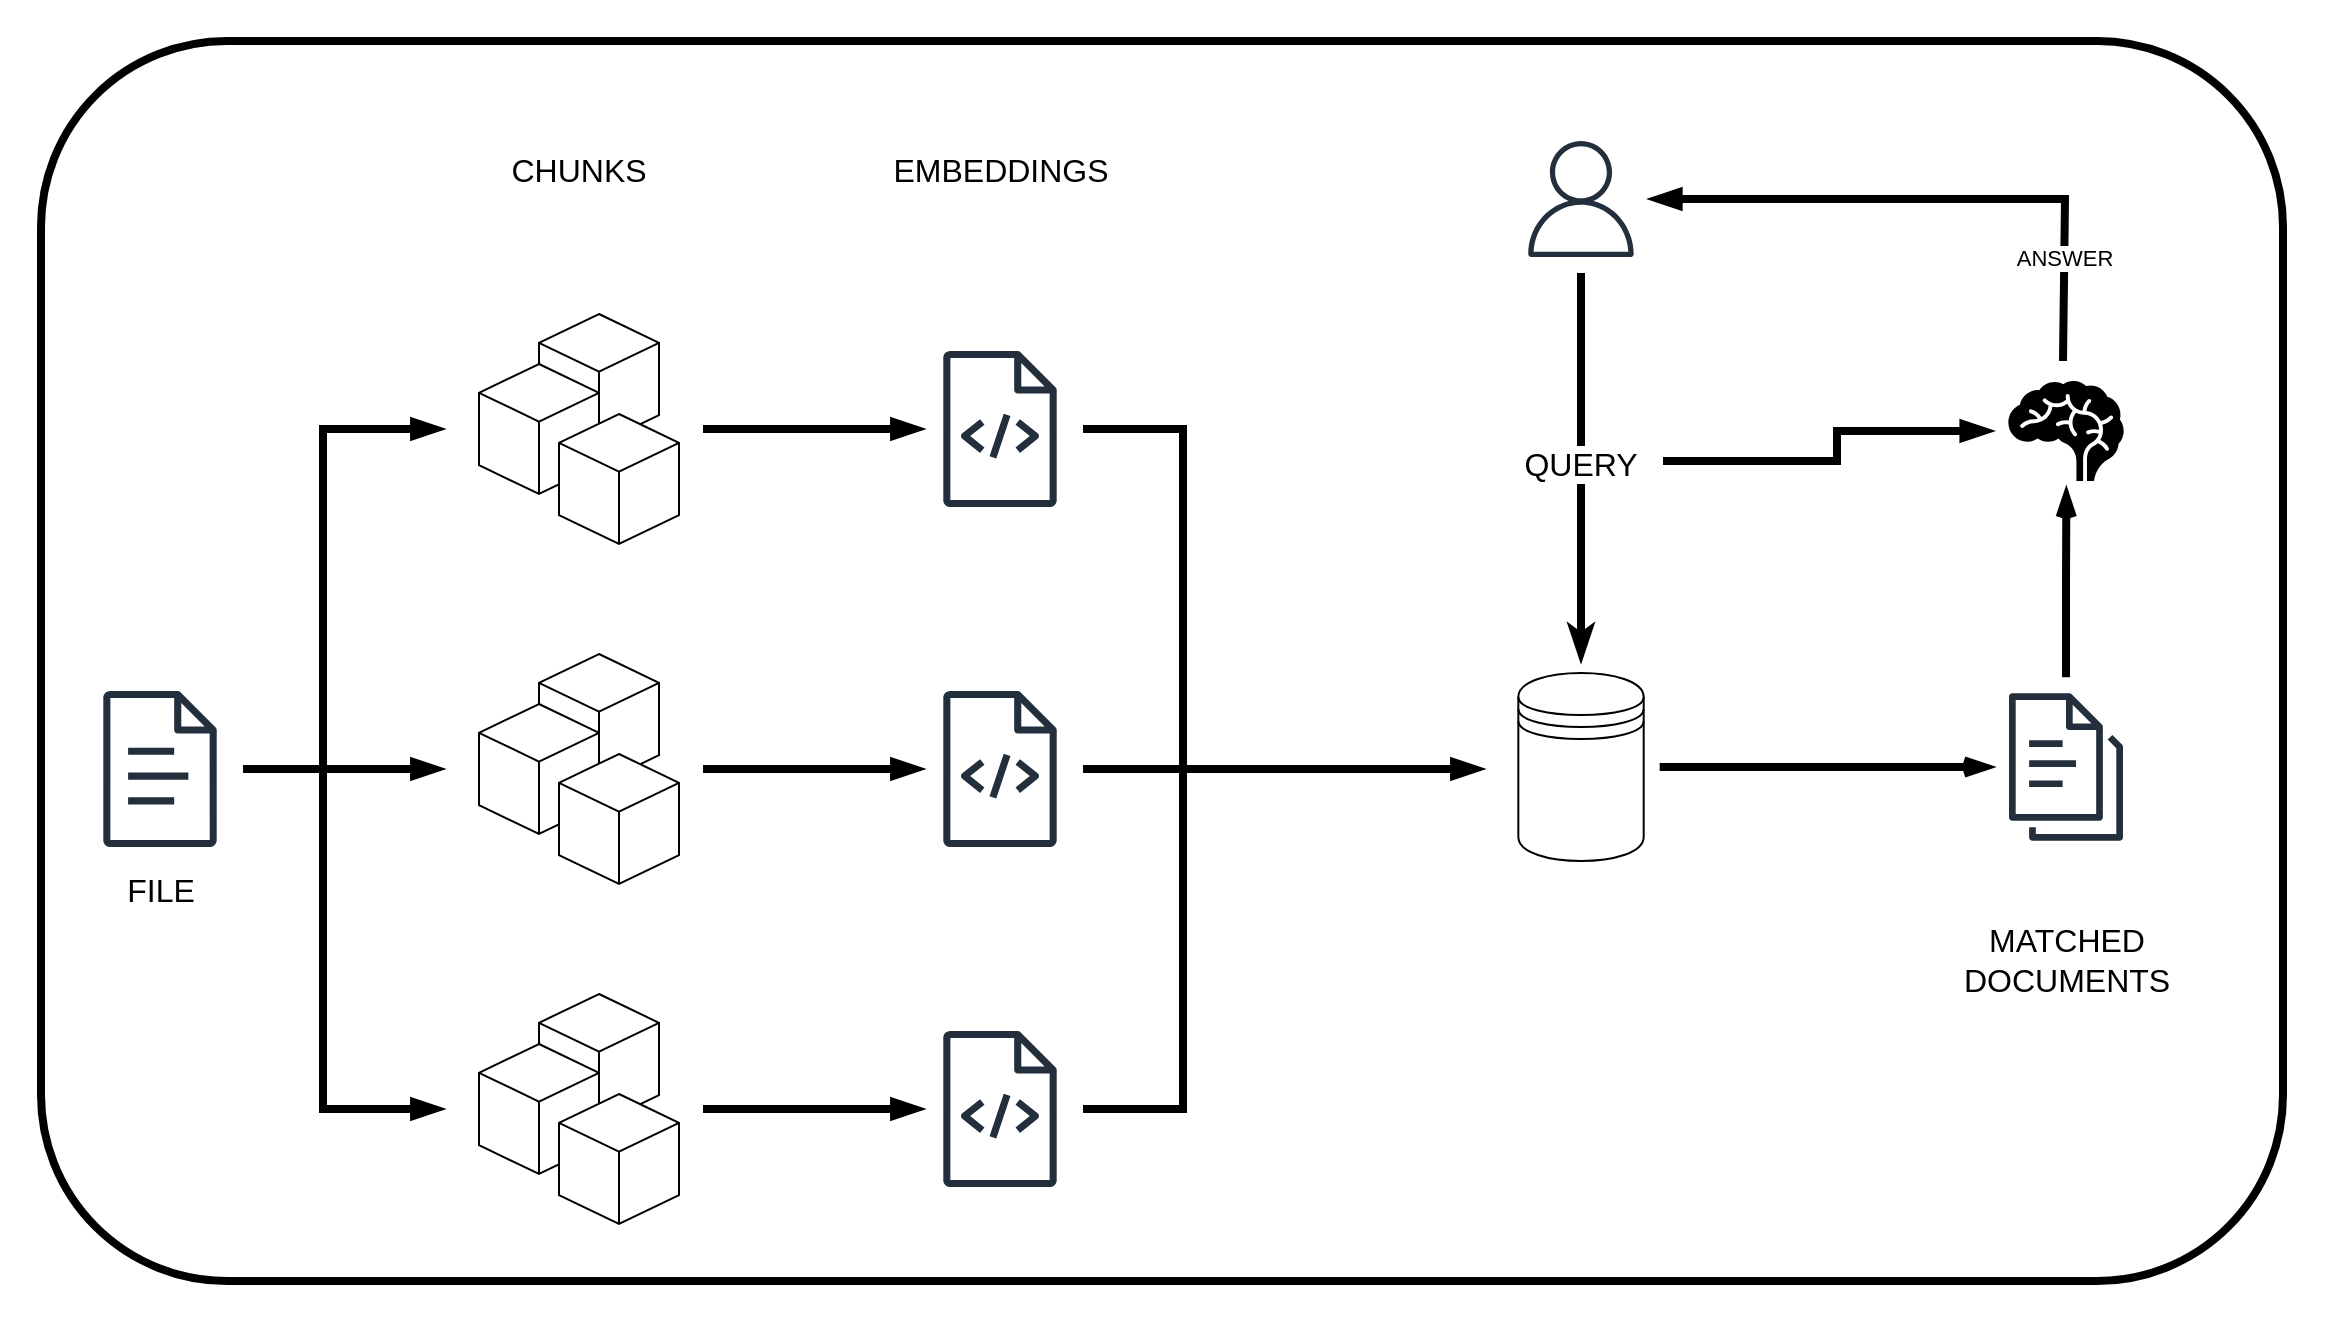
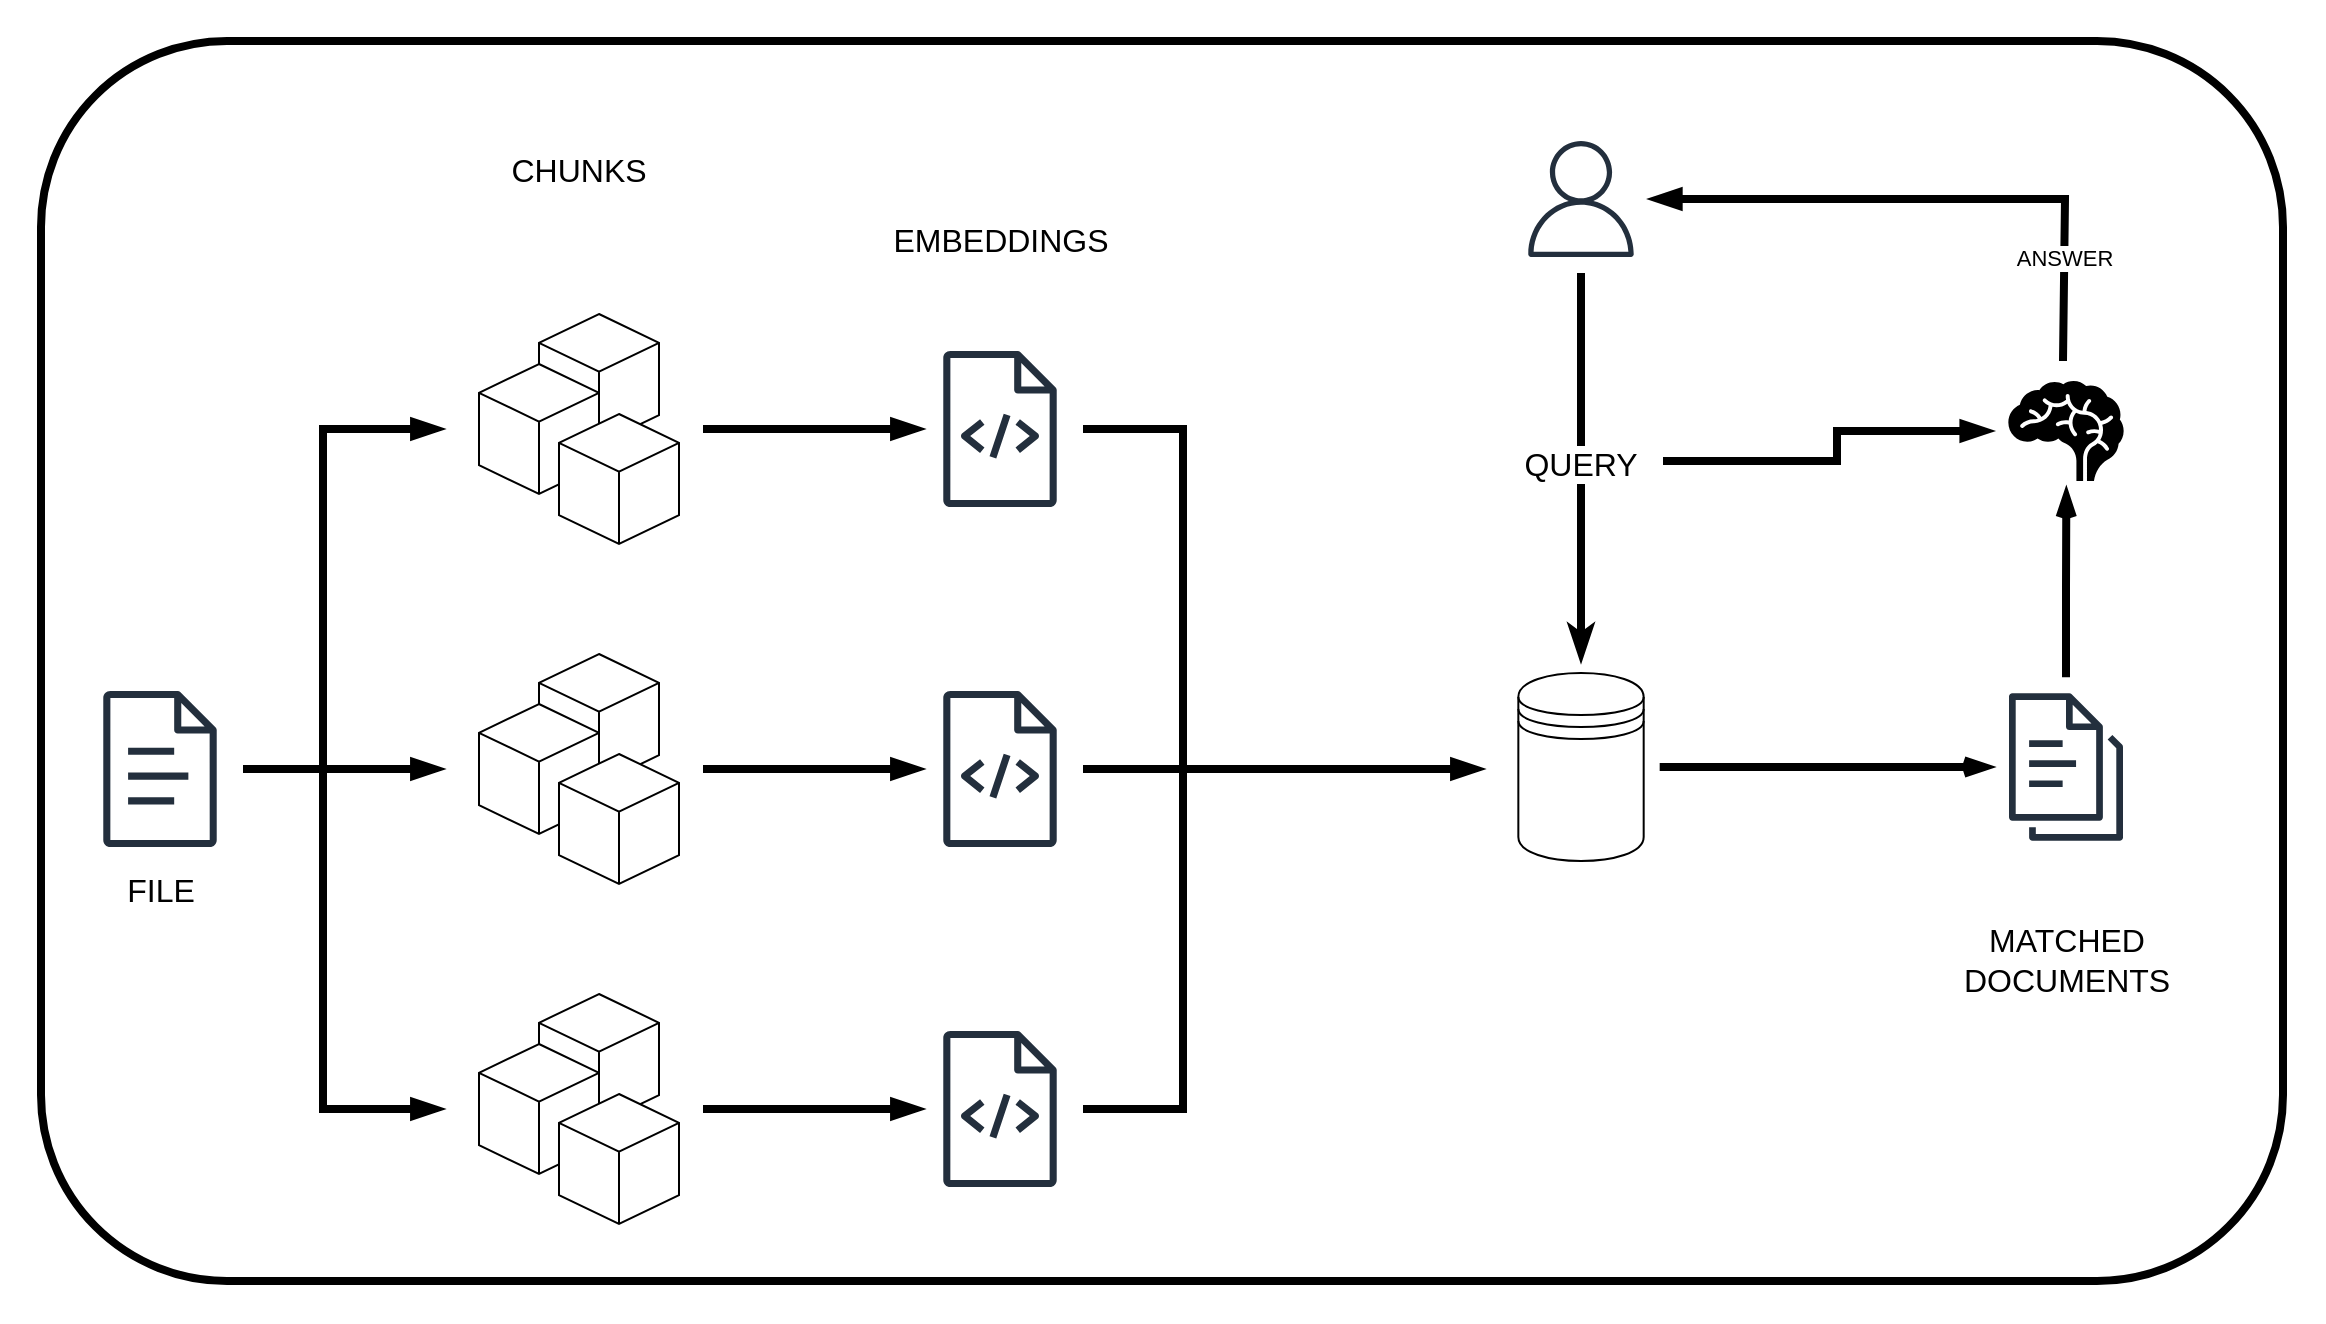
(1000, 171) -> (1000, 241)
